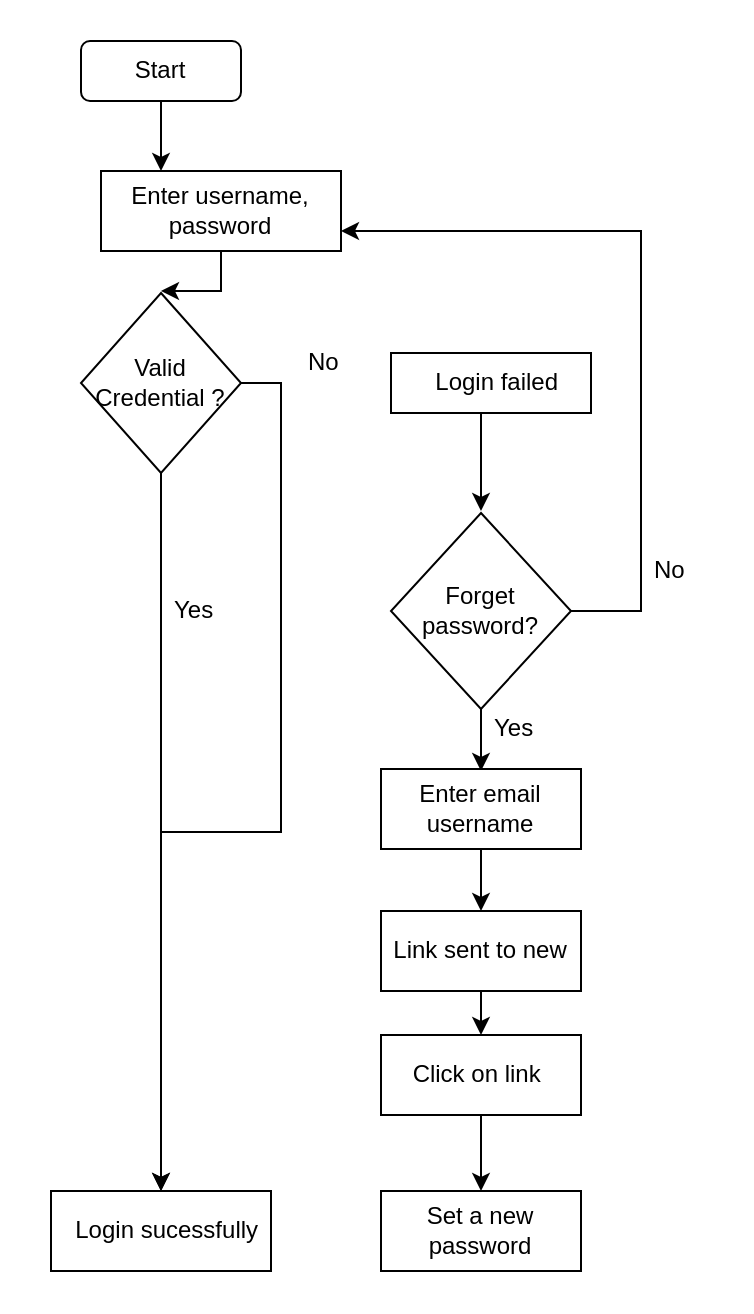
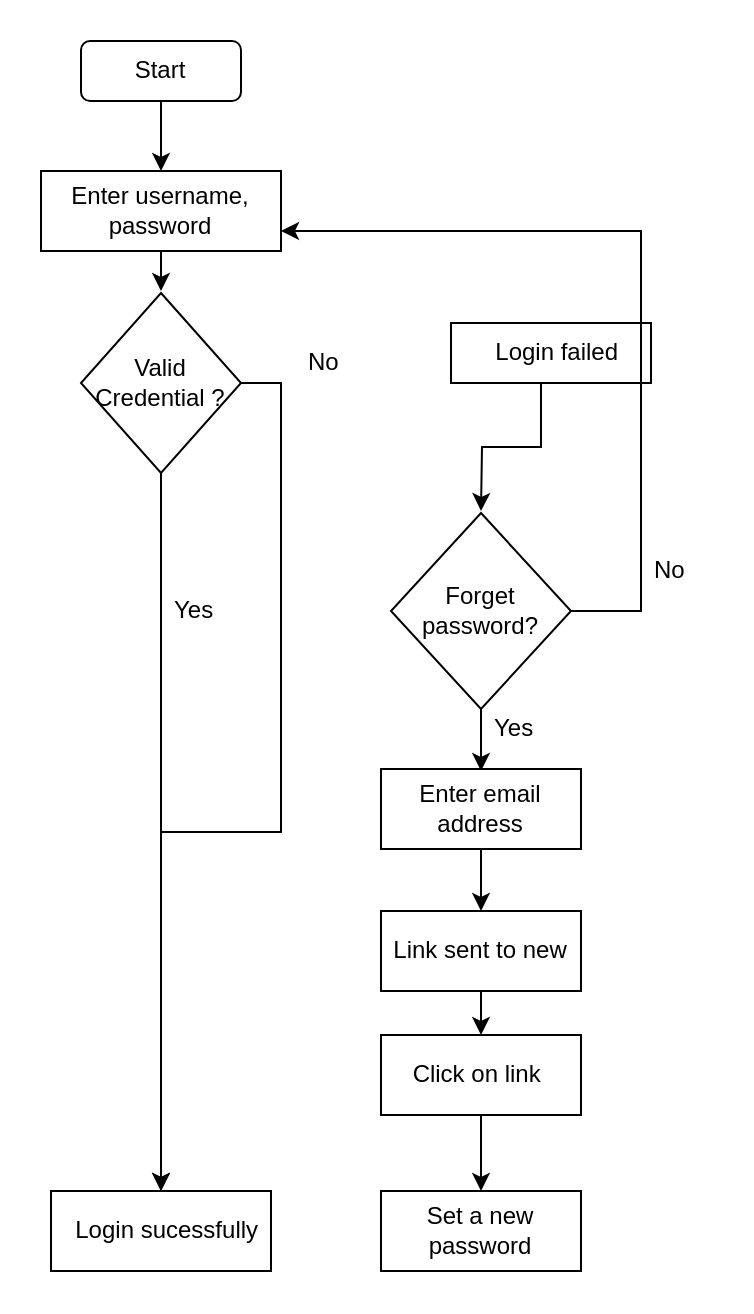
(221, 211) -> (161, 211)
(491, 383) -> (551, 353)
(481, 809) -> (481, 809)
